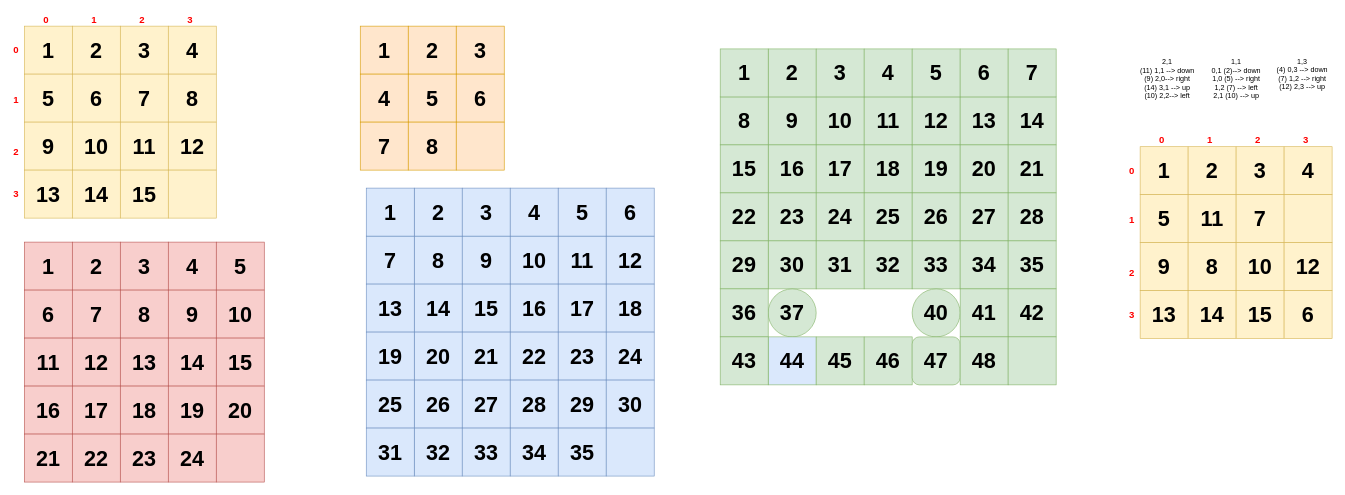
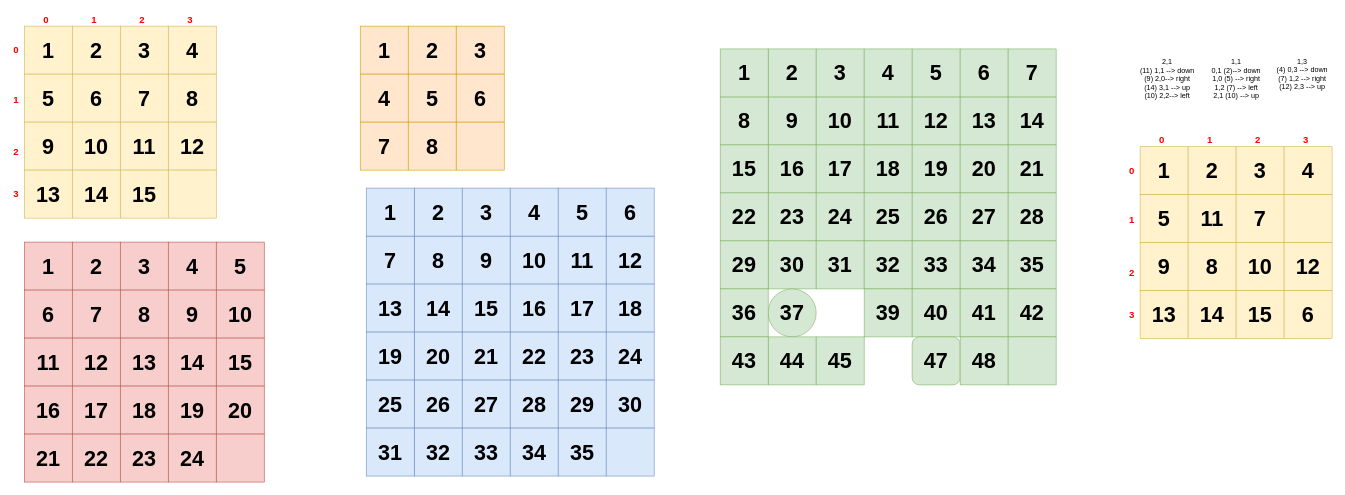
none -> (888, 313)
(936, 313) -> (936, 313)
(792, 361) -> (792, 361)
(888, 361) -> none
